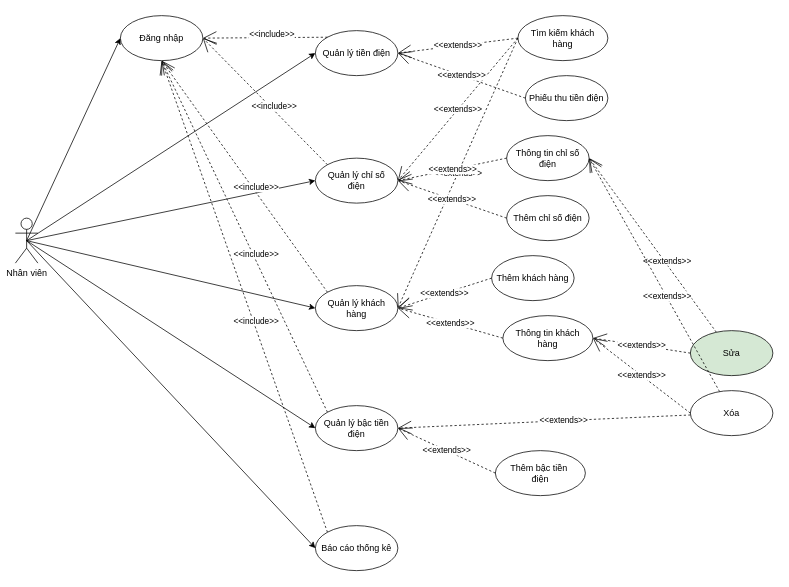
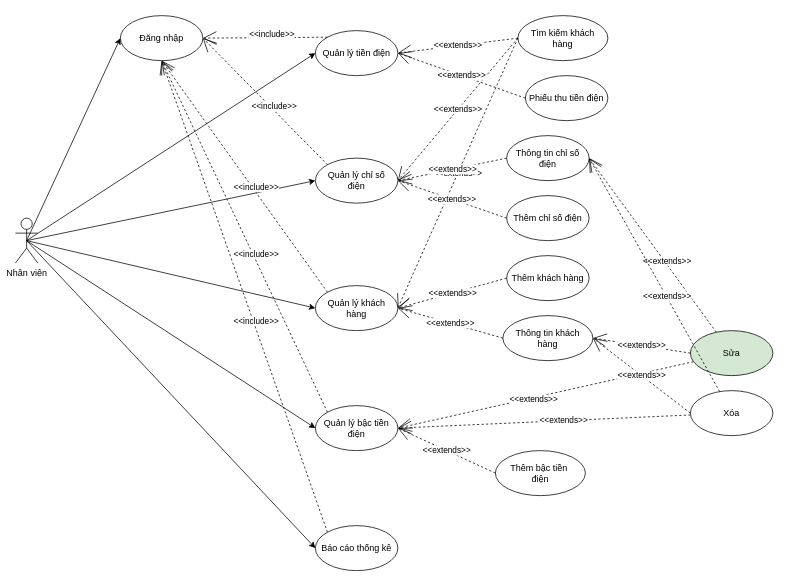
(533, 278) -> (548, 278)
none -> (513, 402)
